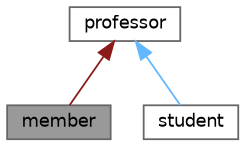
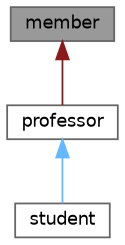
(87, 81) -> (62, 82)
